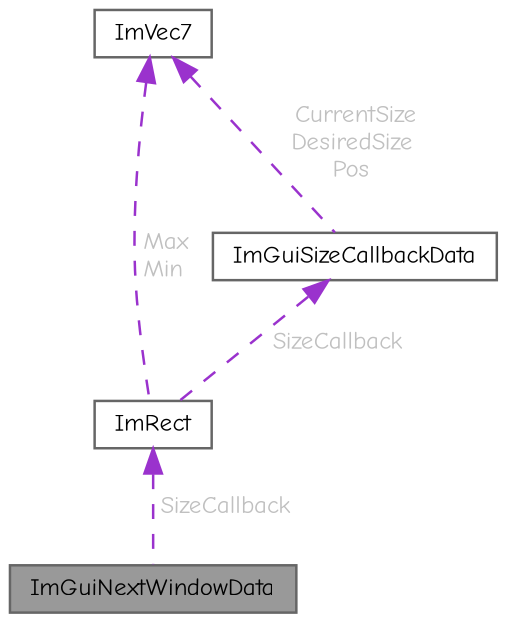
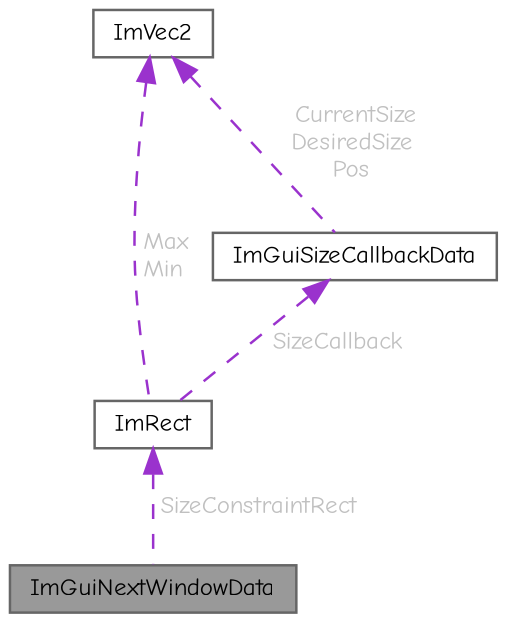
(153, 34) -> (153, 34)
(222, 507) -> (255, 507)
